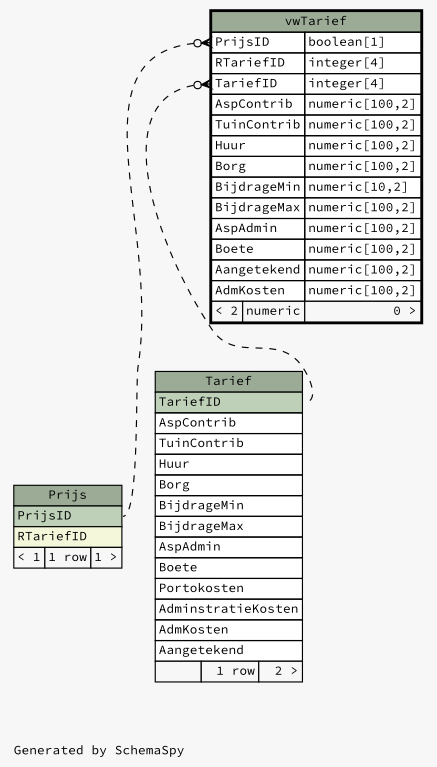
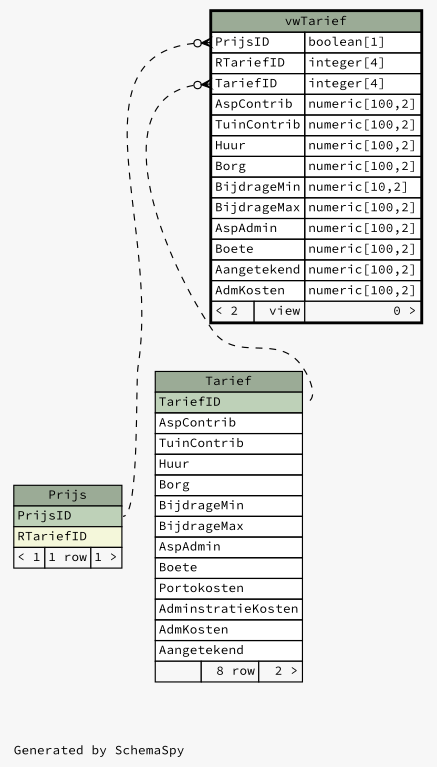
(274, 311) -> (285, 311)
(236, 671) -> (236, 671)
